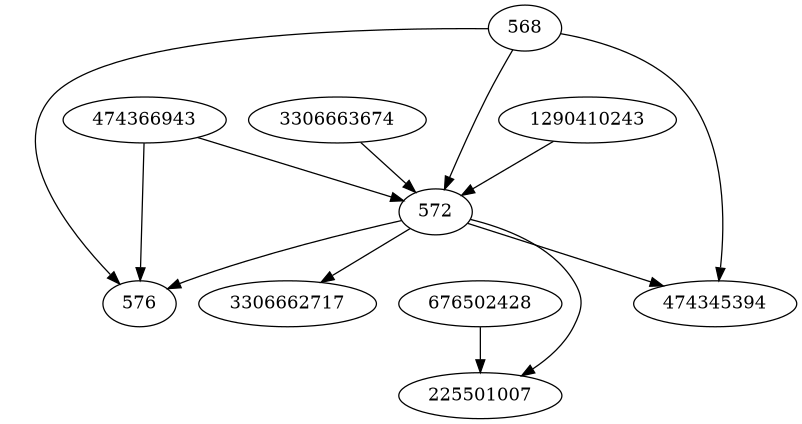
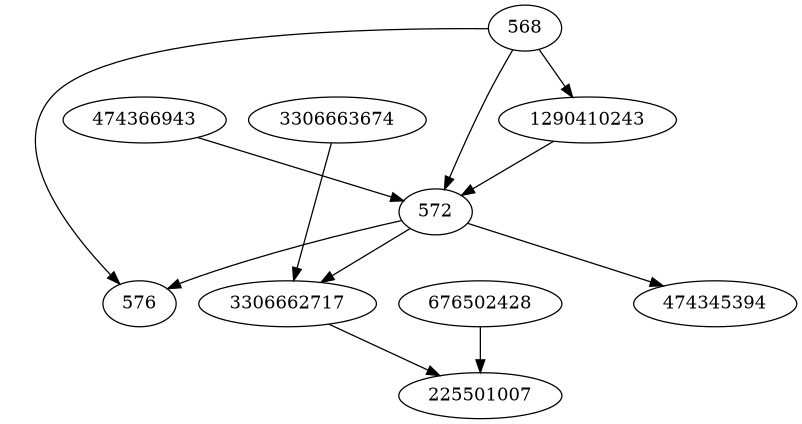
(697, 110) -> (552, 68)
(383, 163) -> (314, 206)
(142, 205) -> none
(569, 275) -> (378, 347)
